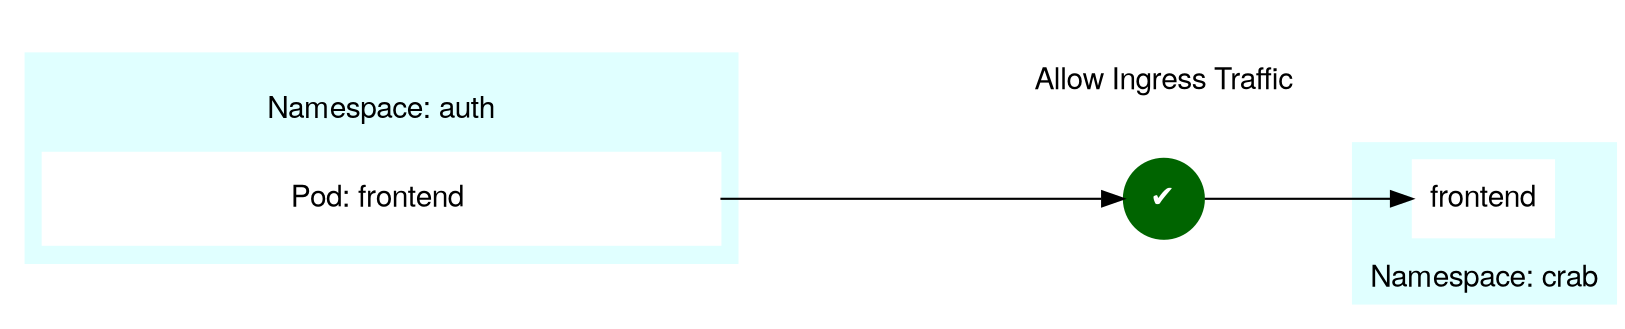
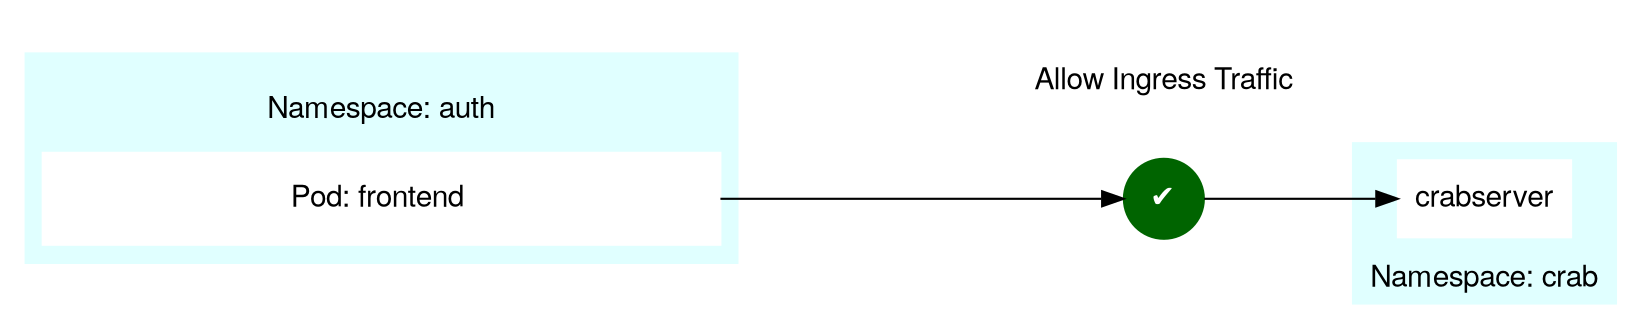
(1483, 199) -> (1484, 199)
